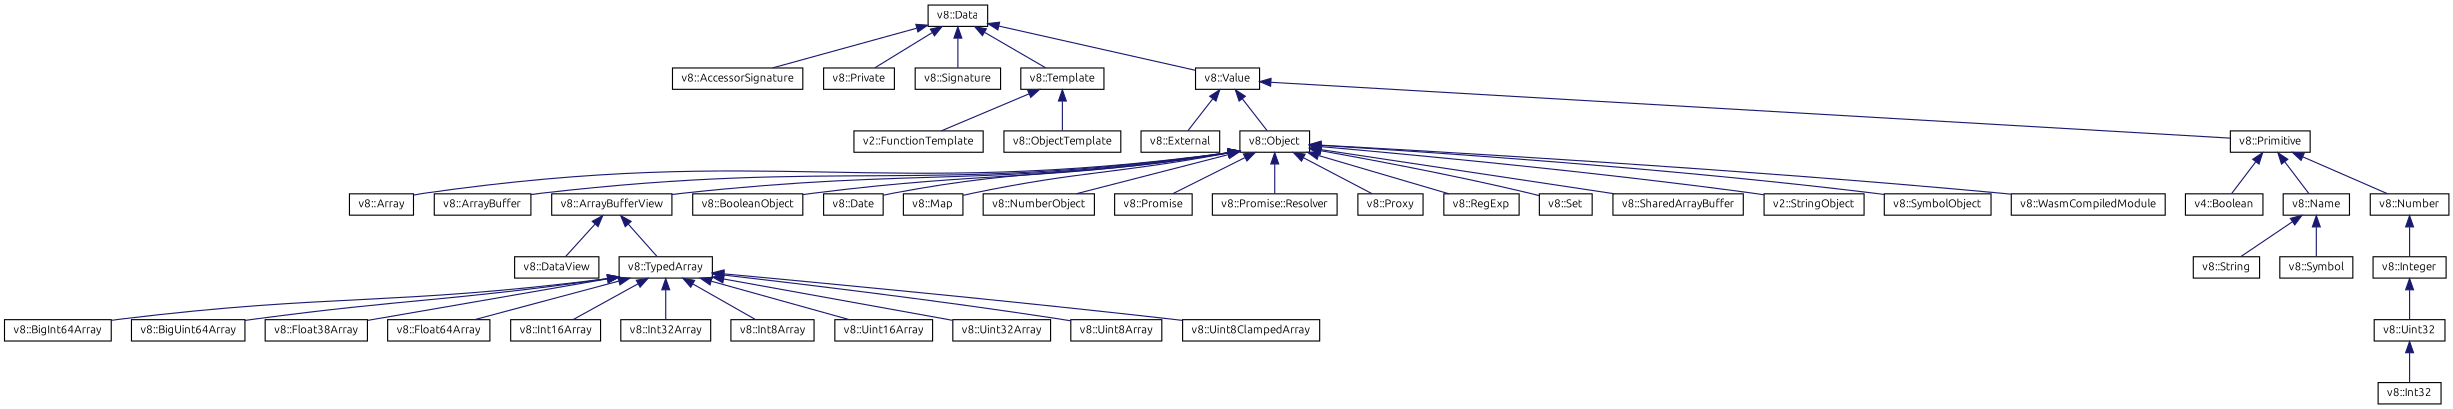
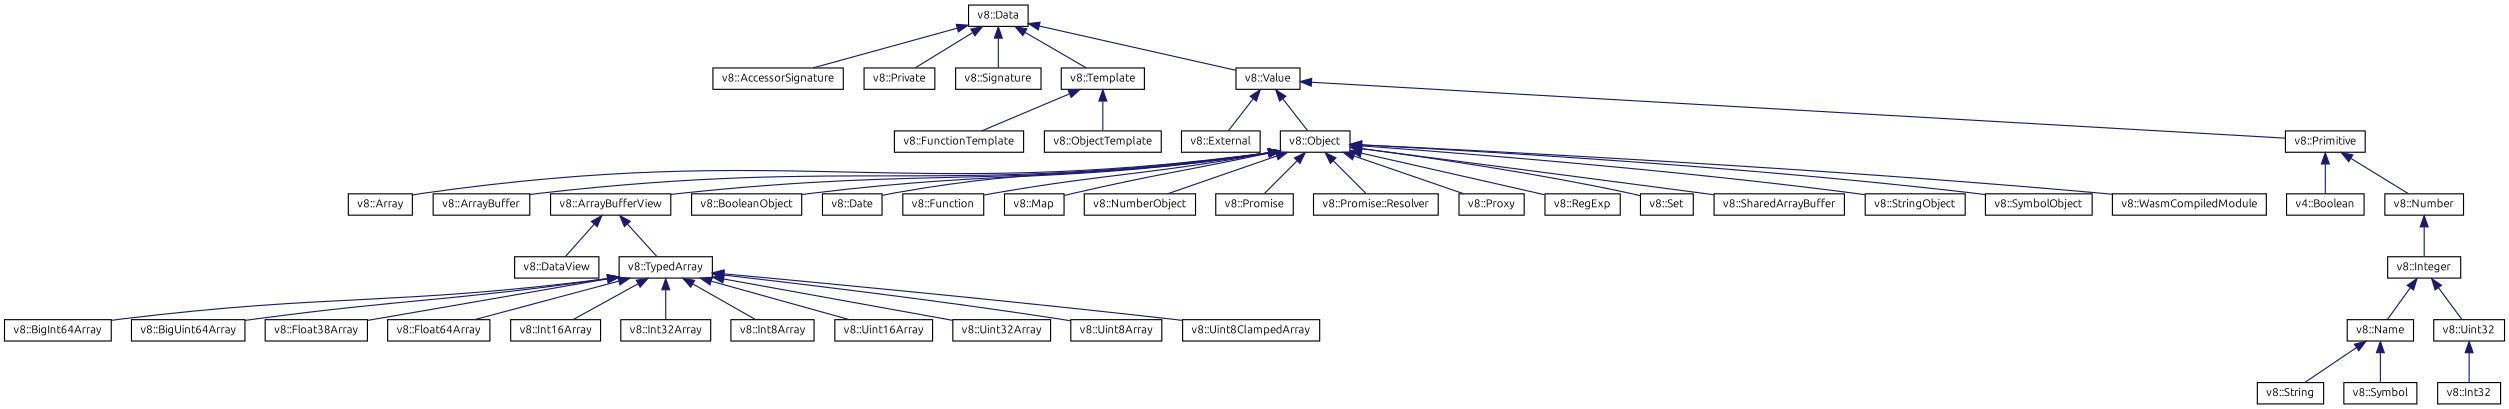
(919, 142) -> (959, 142)
(2297, 178) -> (2399, 304)
none -> (943, 204)
(1814, 204) -> (1915, 204)
